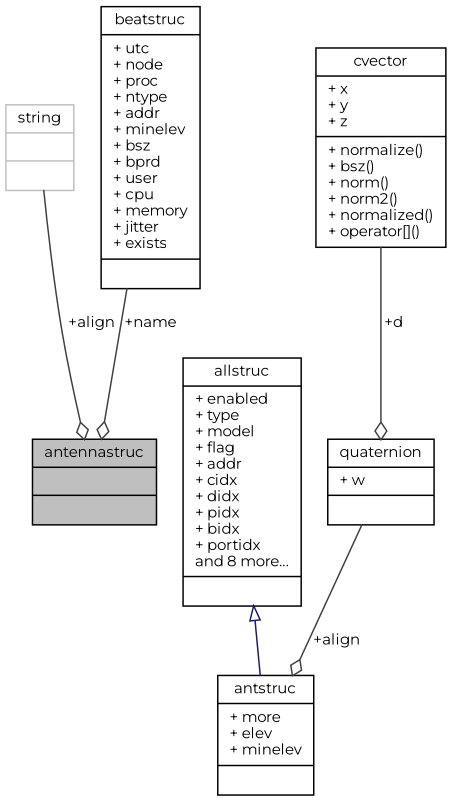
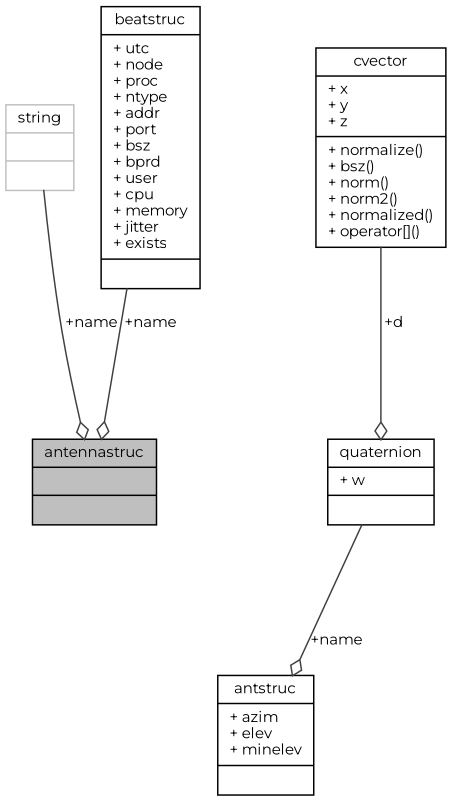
(149, 130) -> (135, 130)
(90, 323) -> (90, 323)
(242, 482) -> none
(335, 641) -> (335, 641)
(255, 718) -> (255, 718)
